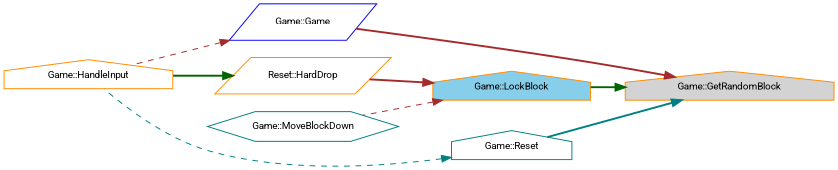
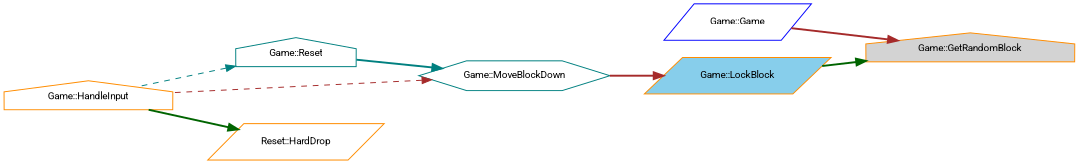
(176, 54) -> (297, 86)
(396, 81) -> none
(512, 87) -> (738, 76)
(398, 109) -> (632, 76)
(610, 120) -> (394, 64)
